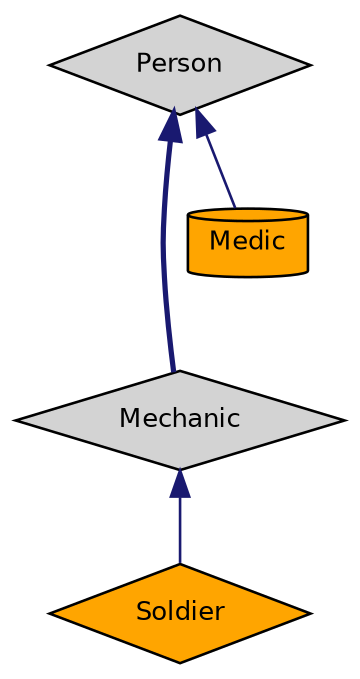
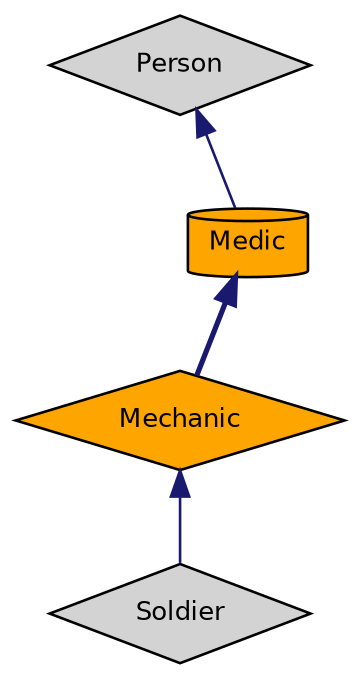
(163, 256) -> (211, 339)
(180, 420) -> (180, 420)
(180, 614) -> (180, 614)
